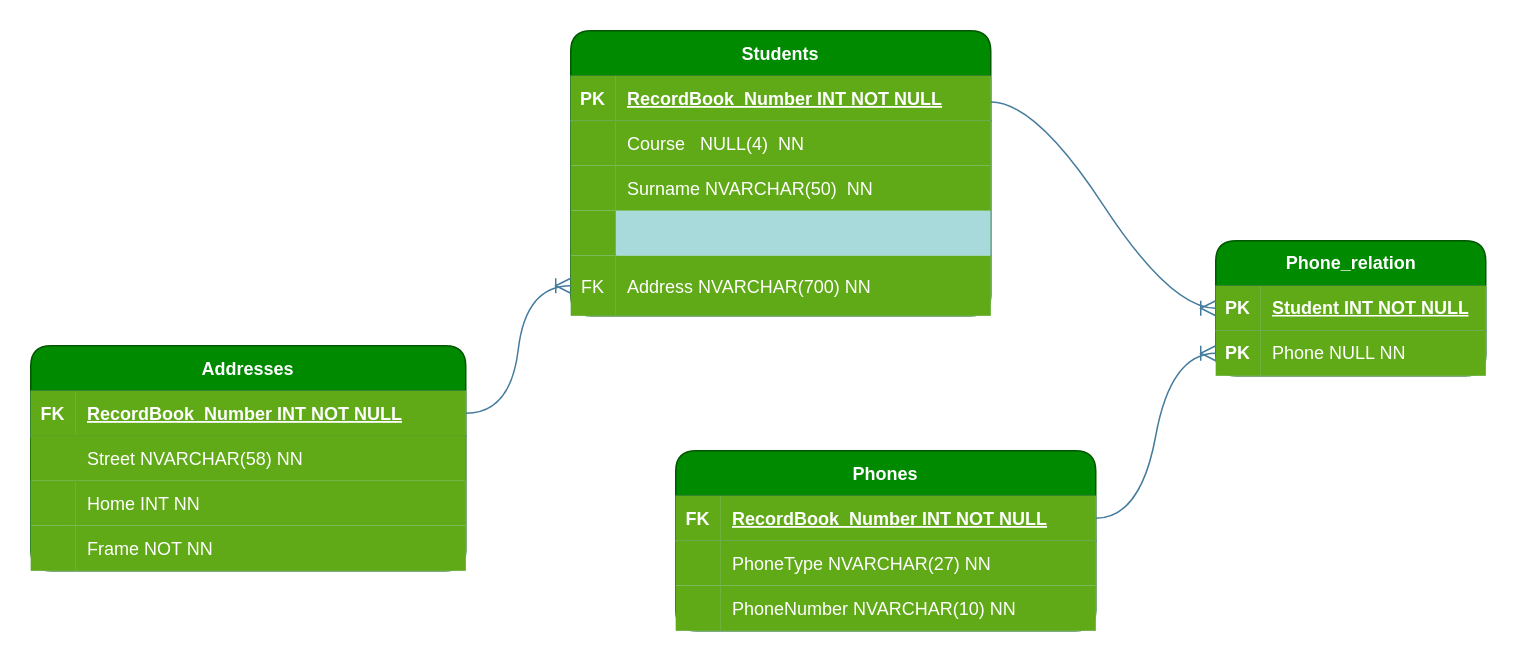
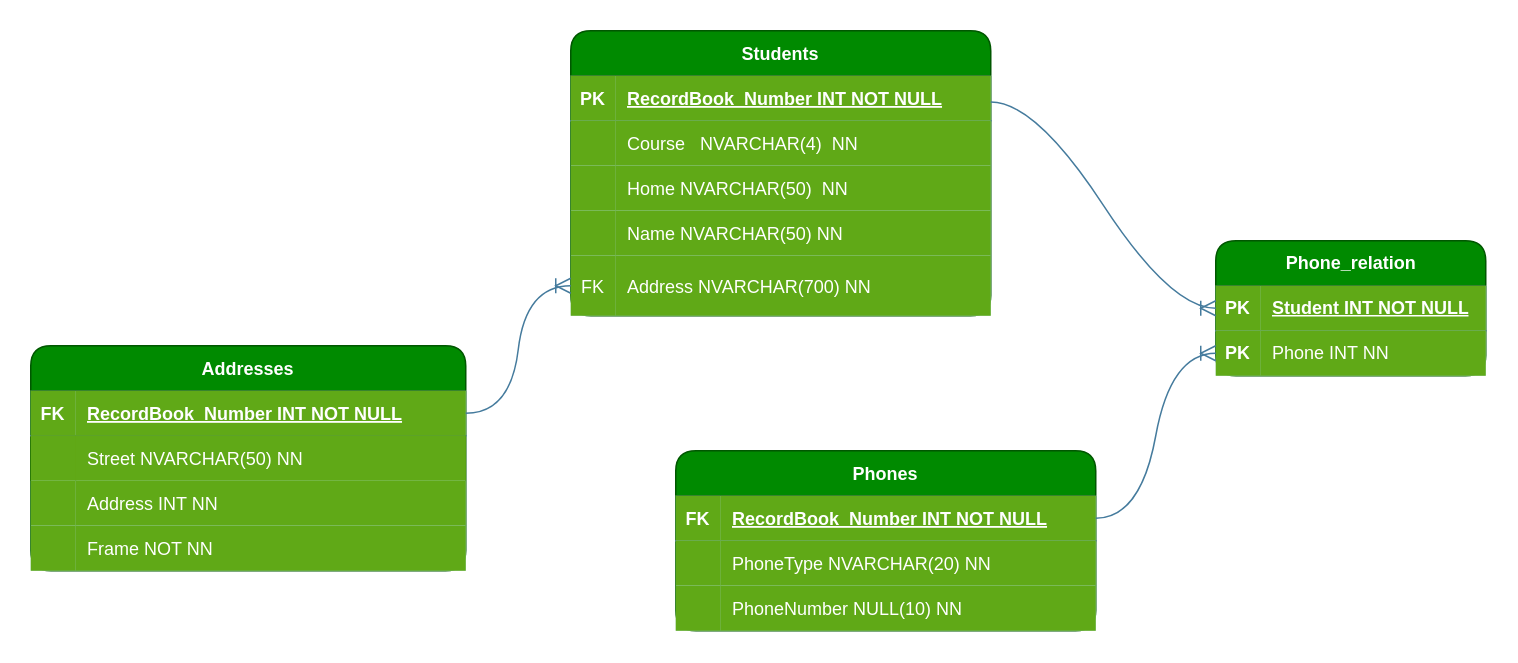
(723, 144) -> (743, 144)
(743, 189) -> (728, 189)
none -> (803, 233)
(1334, 353) -> (1329, 353)
(193, 459) -> (193, 459)
(138, 504) -> (153, 504)
(853, 564) -> (853, 564)
(863, 609) -> (843, 609)
